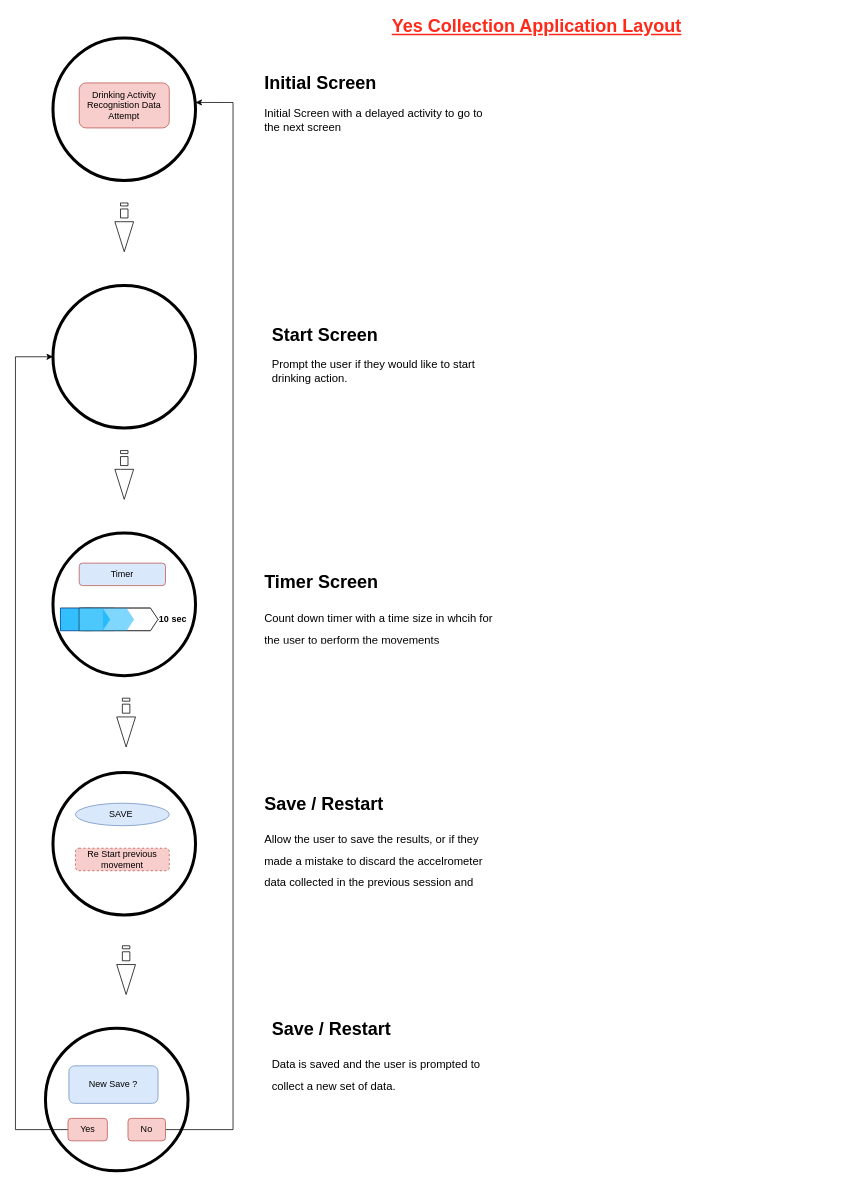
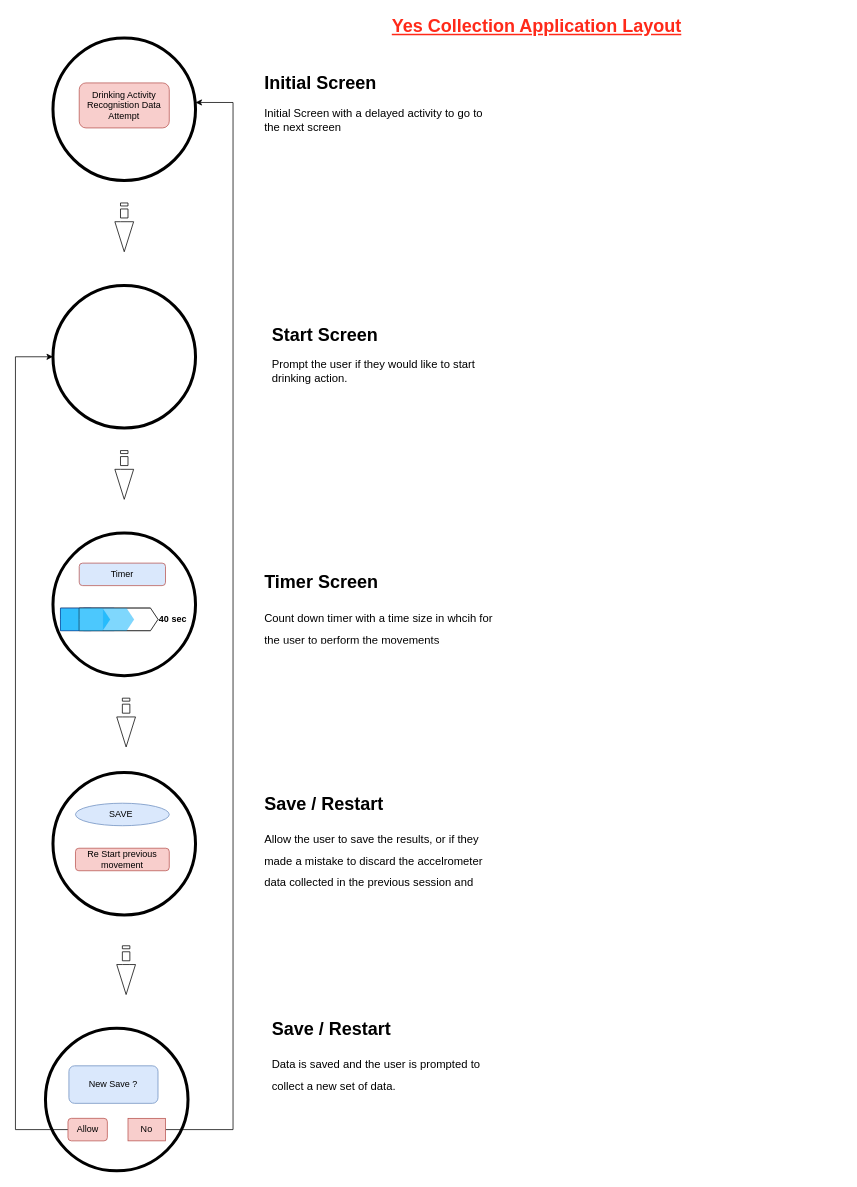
(173, 619) -> (173, 619)
(122, 859) -> (122, 859)
(88, 1129) -> (88, 1129)
(147, 1129) -> (147, 1129)
